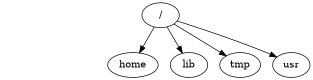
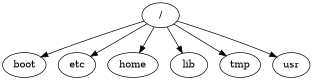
none -> (24, 65)
none -> (77, 65)
